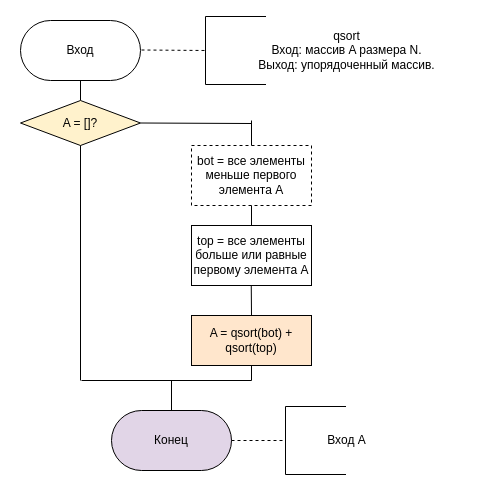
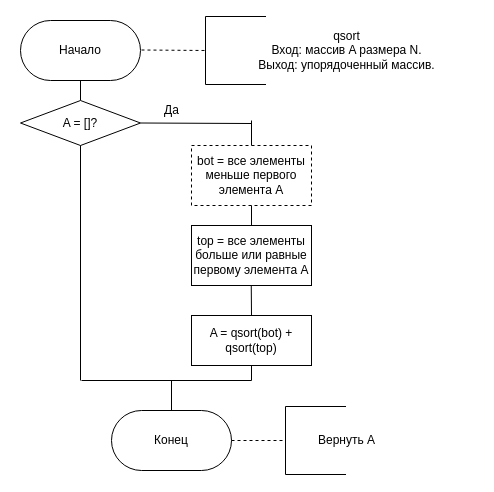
(81, 51) -> (81, 51)
none -> (172, 111)
(81, 123) -> (81, 123)
(252, 341) -> (252, 341)
(172, 441) -> (172, 441)
(347, 441) -> (347, 441)
